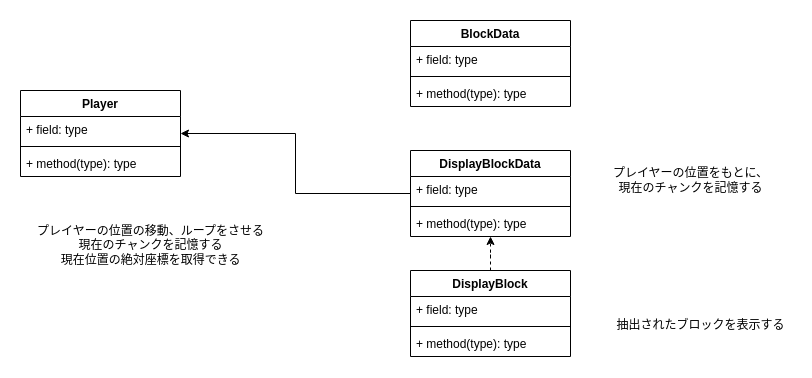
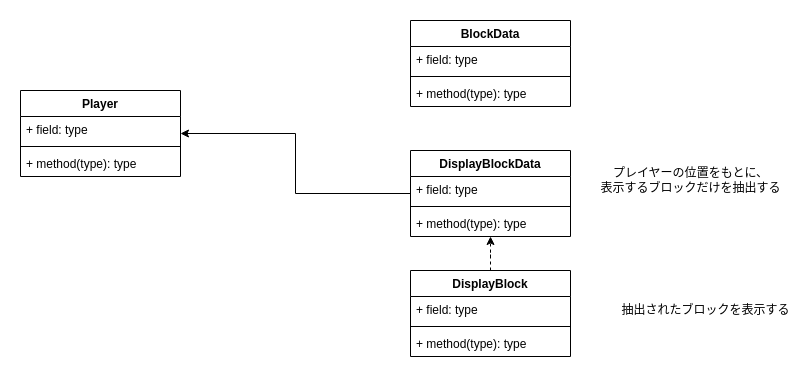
(691, 181) -> (691, 181)
(151, 246) -> none
(701, 326) -> (706, 311)
